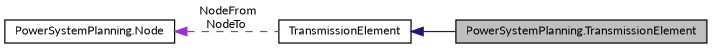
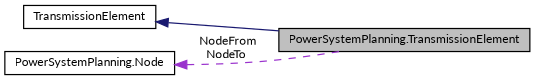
(233, 32) -> (263, 61)
